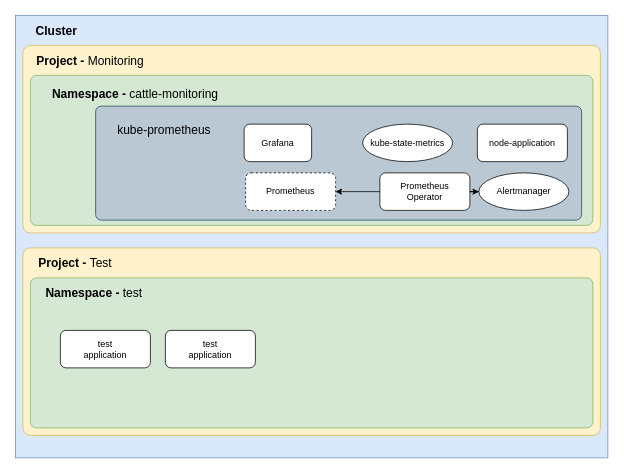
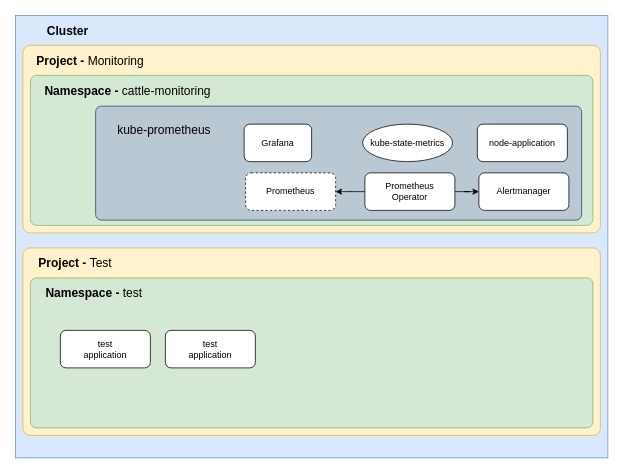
(57, 30) -> (68, 30)
(135, 94) -> (128, 90)
(425, 192) -> (410, 192)
(524, 192) -> (524, 192)
